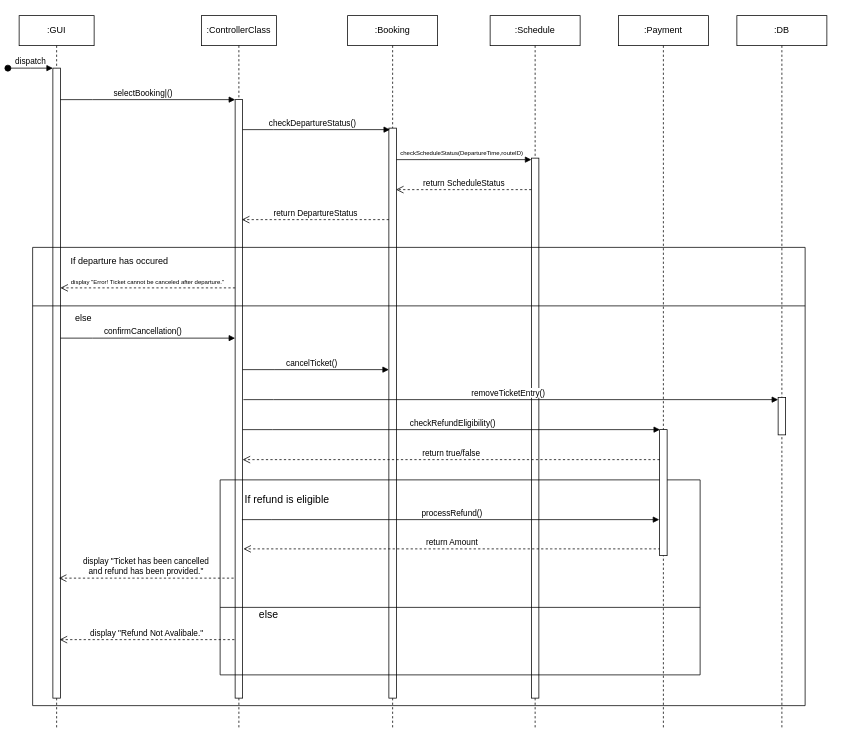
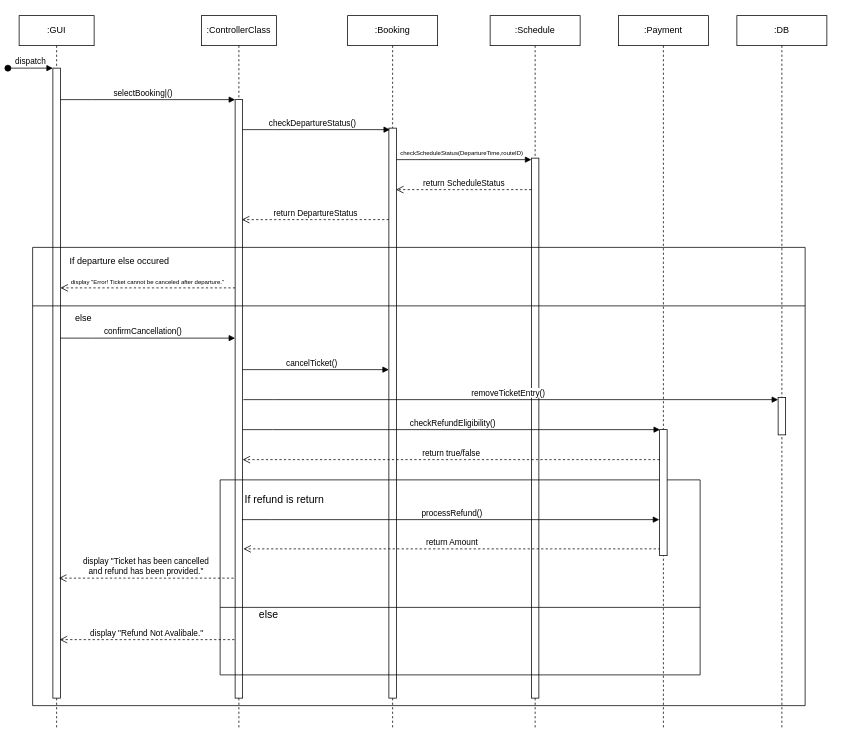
(120, 266) -> (120, 266)
(296, 499) -> (295, 499)
